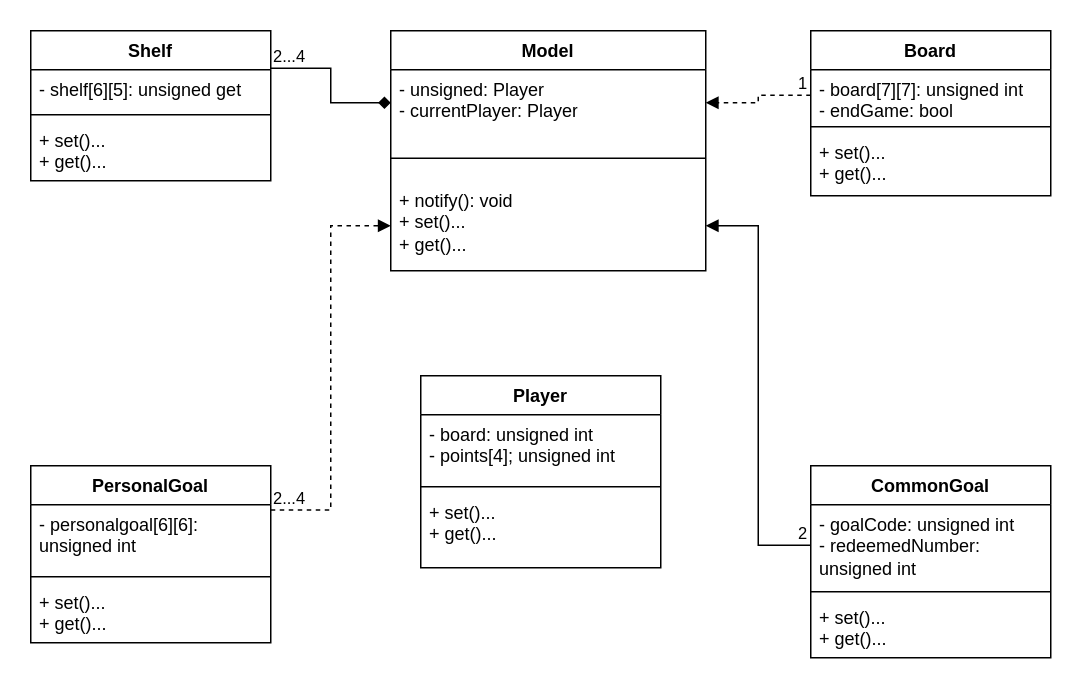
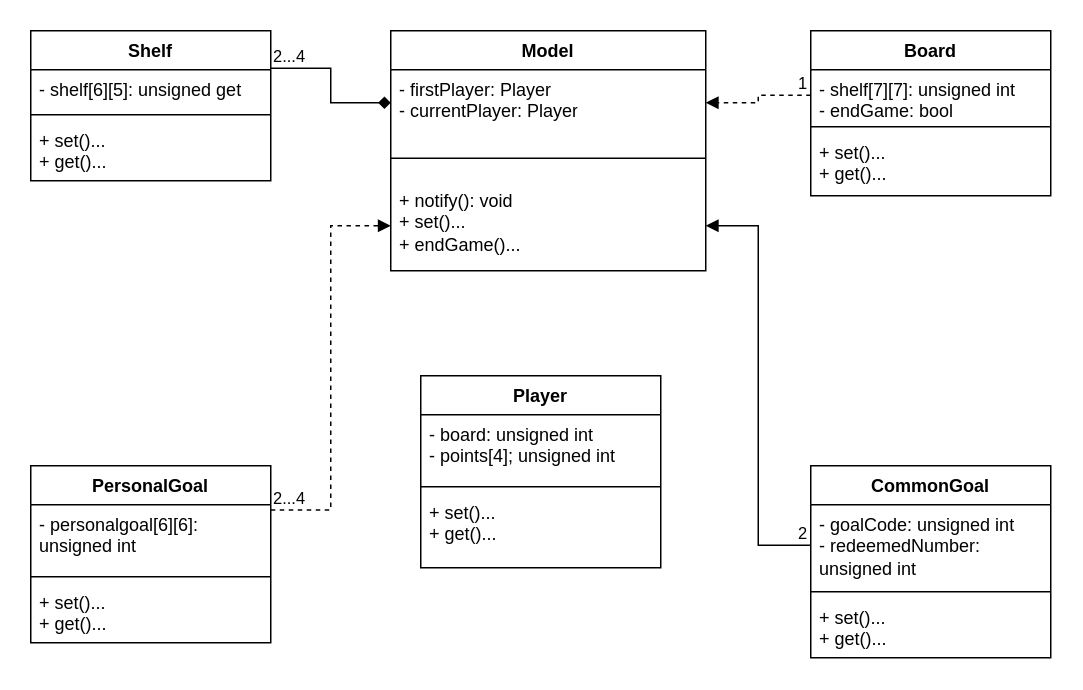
(504, 102) -> (504, 102)
(932, 113) -> (932, 113)
(469, 224) -> (469, 224)
